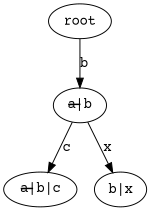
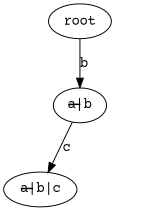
(121, 189) -> none
